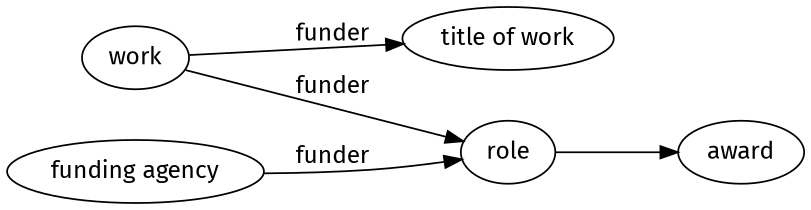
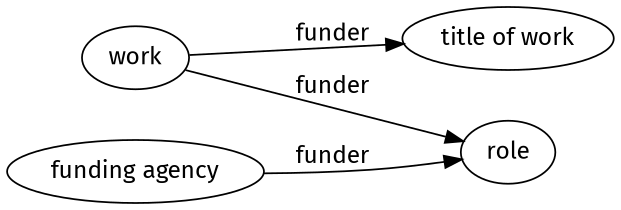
(741, 152) -> none
